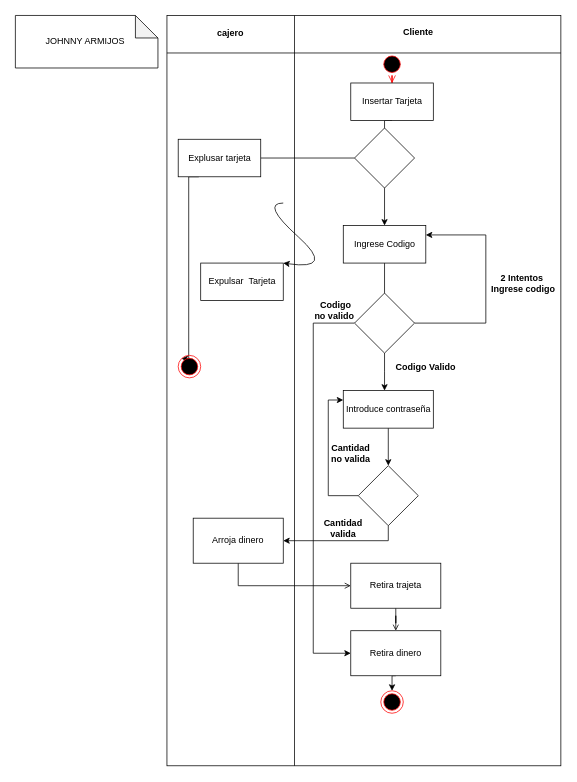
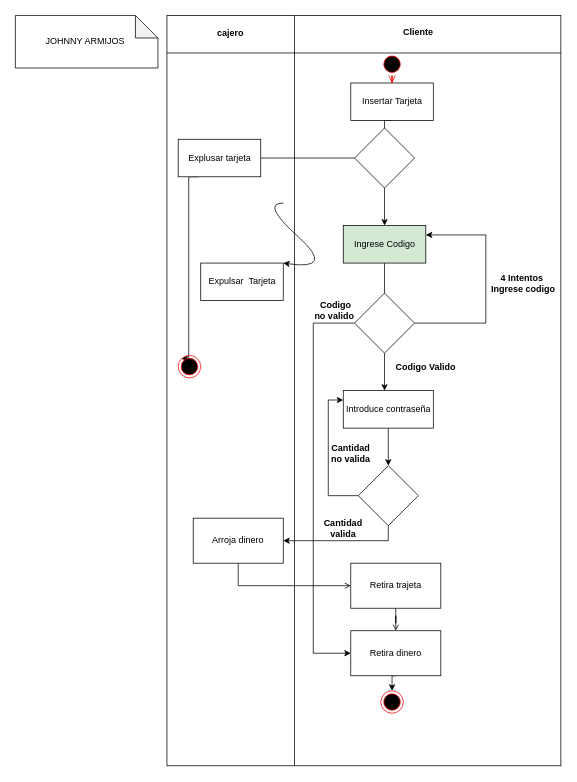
(384, 244) -> (384, 244)
(523, 278) -> (523, 278)
